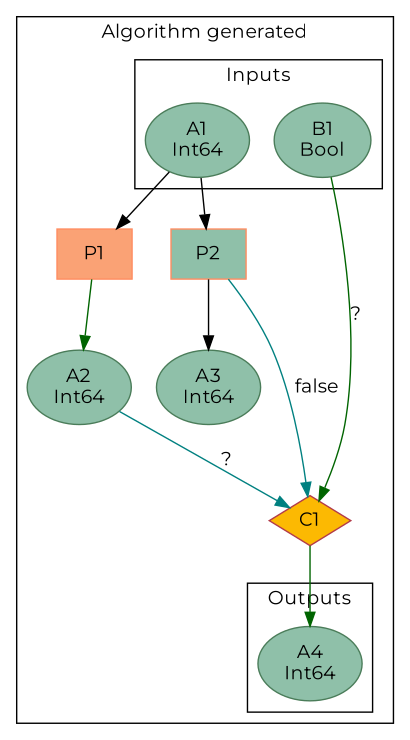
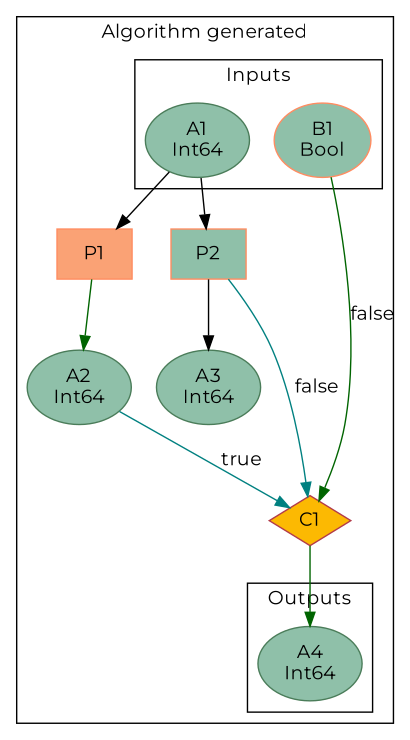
(323, 140) -> (323, 140)
(357, 315) -> (373, 315)
(227, 460) -> (242, 460)
